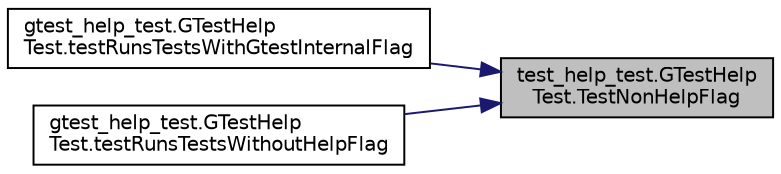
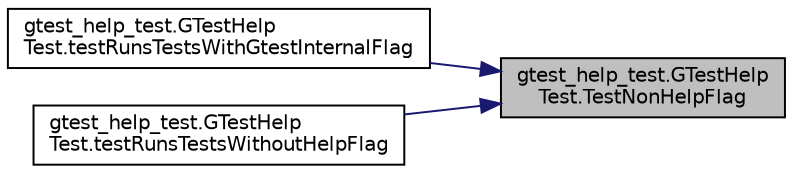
(637, 88) -> (643, 88)
